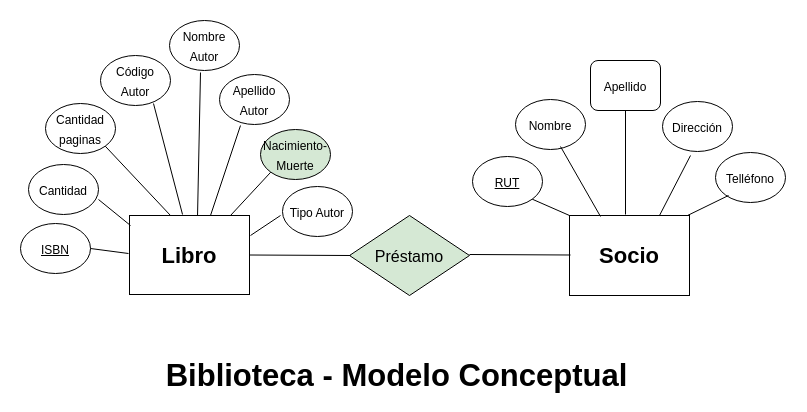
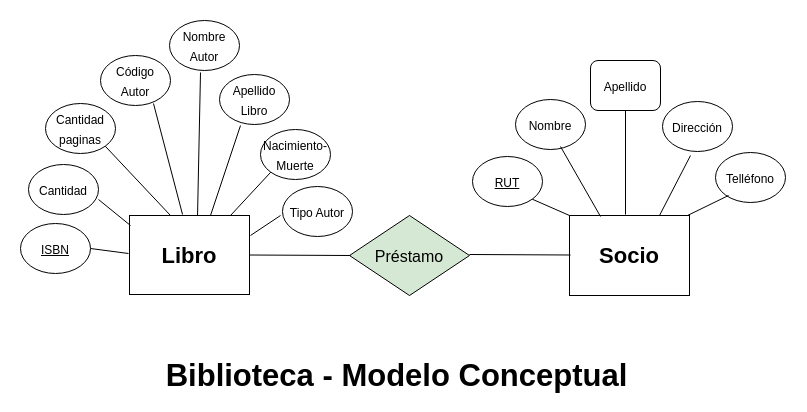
(255, 100) -> (255, 100)
(296, 155) -> (296, 155)
